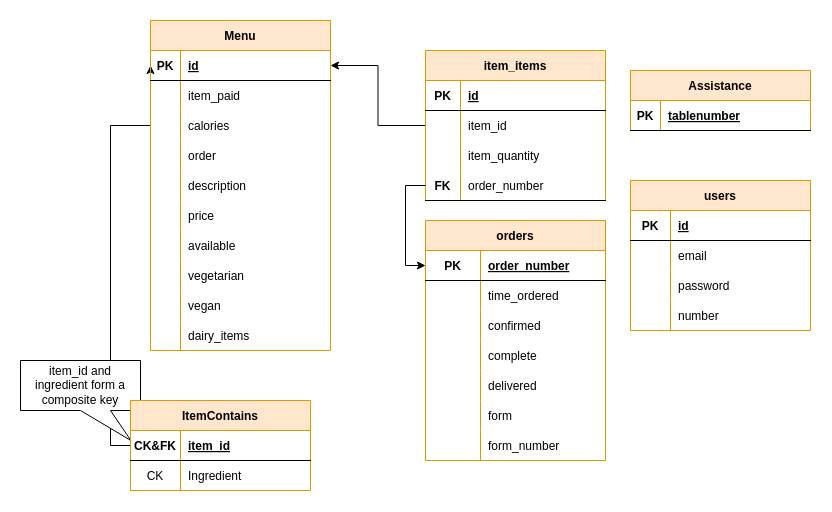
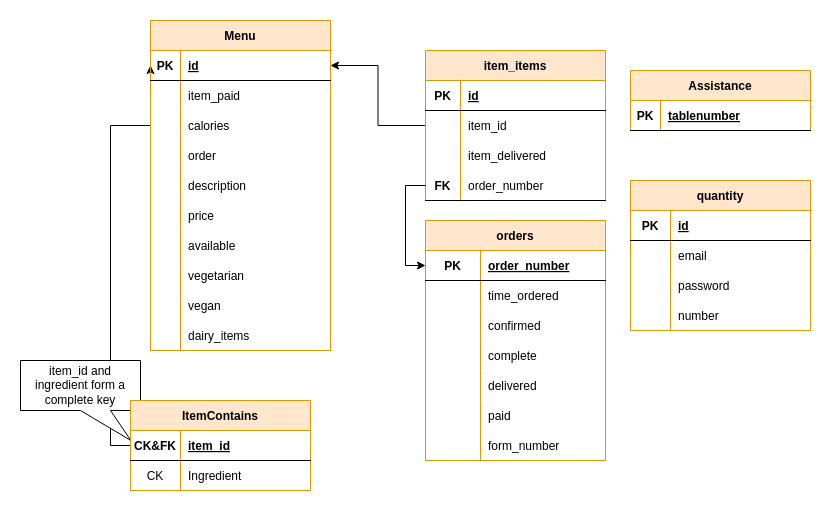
(509, 156) -> (510, 156)
(720, 196) -> (720, 196)
(81, 386) -> (81, 386)
(501, 416) -> (500, 416)
